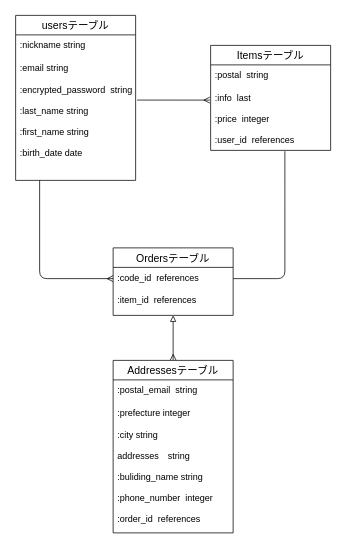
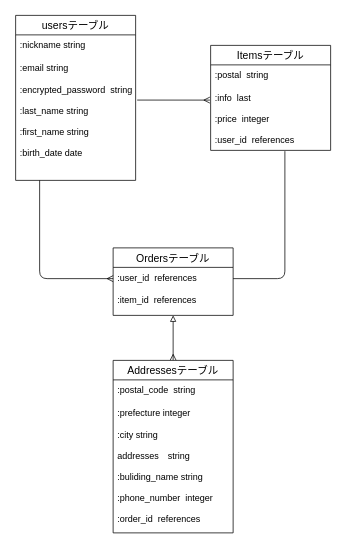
(164, 278) -> (164, 278)
(163, 390) -> (163, 390)
